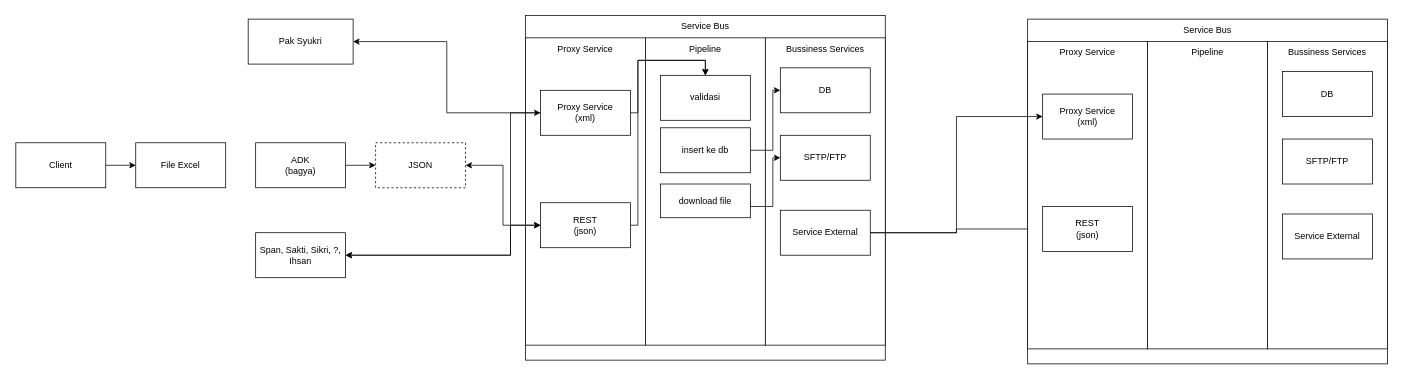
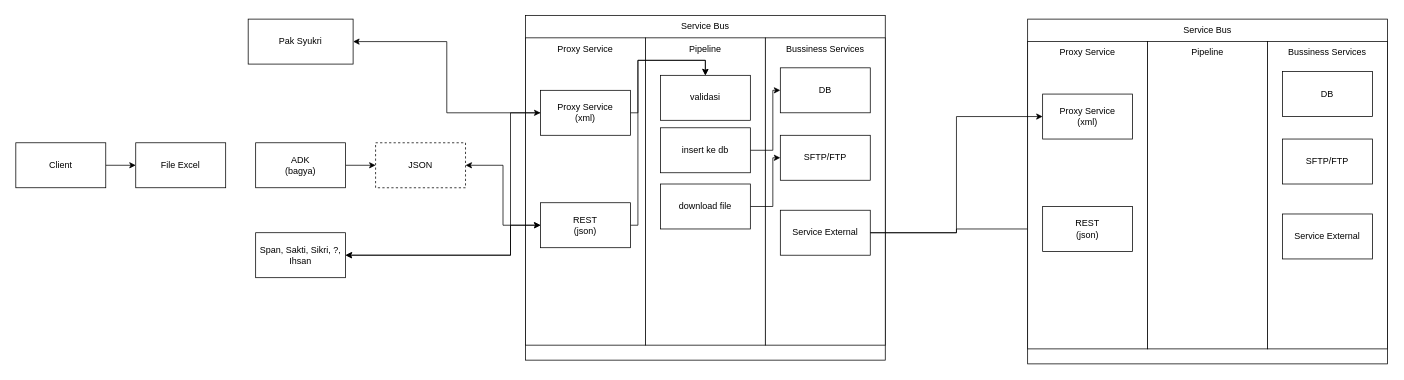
(705, 201) -> (705, 207)
